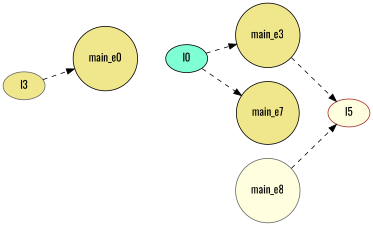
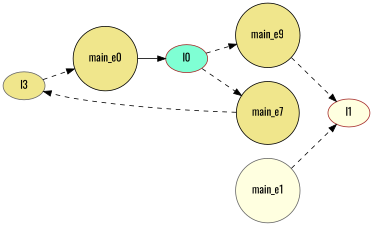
(268, 35) -> (268, 35)
none -> (148, 59)
(187, 59) -> (187, 59)
none -> (143, 107)
(349, 113) -> (349, 113)
(268, 191) -> (268, 191)
